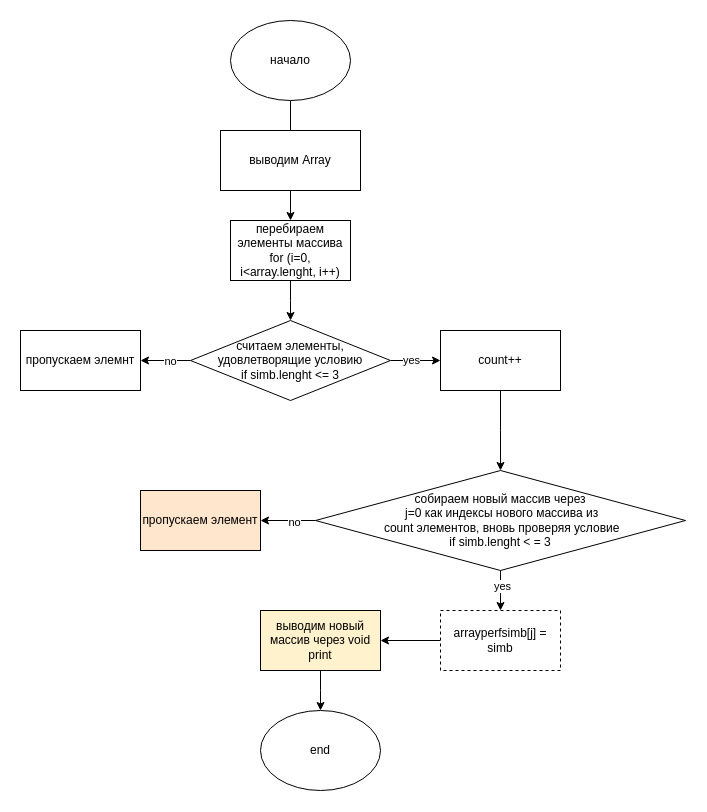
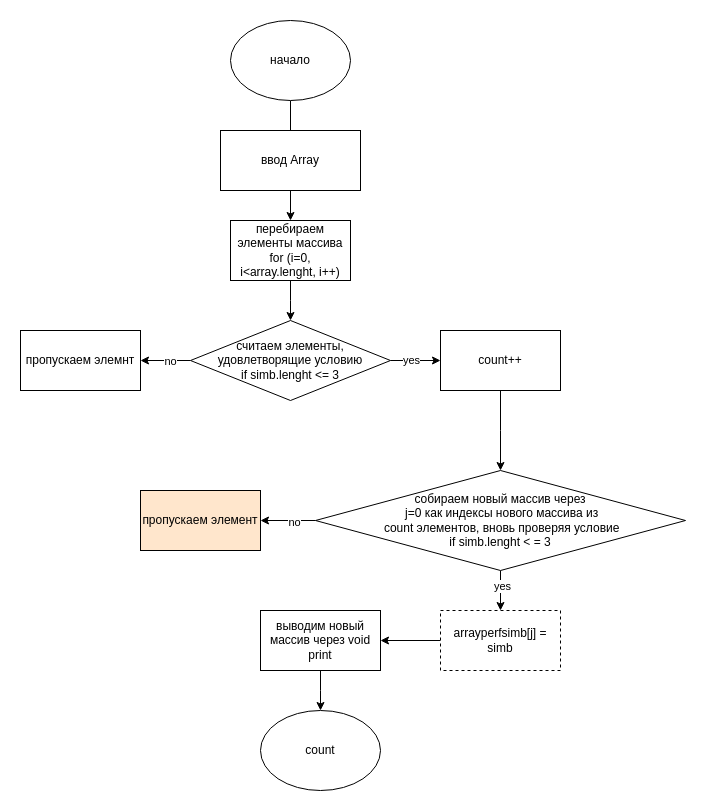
(291, 161) -> (291, 161)
(321, 641) -> (321, 641)
(321, 751) -> (321, 751)
